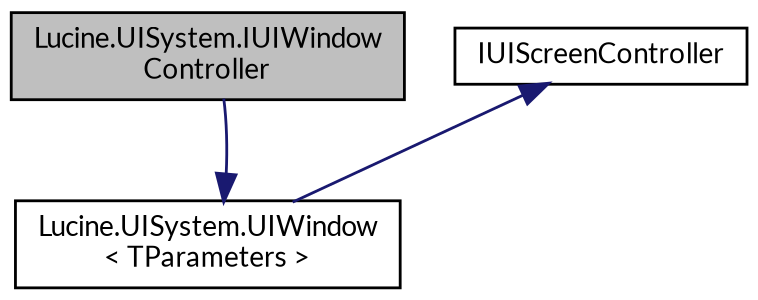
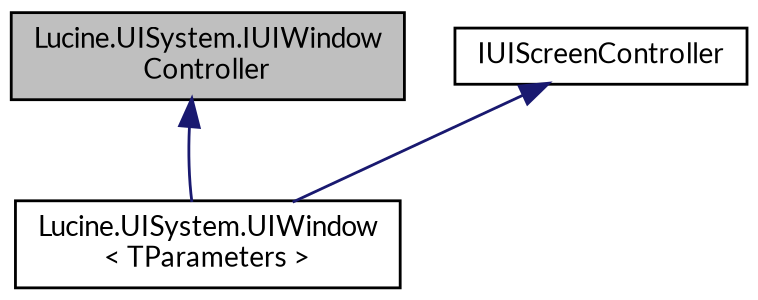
(227, 136) -> (189, 164)
